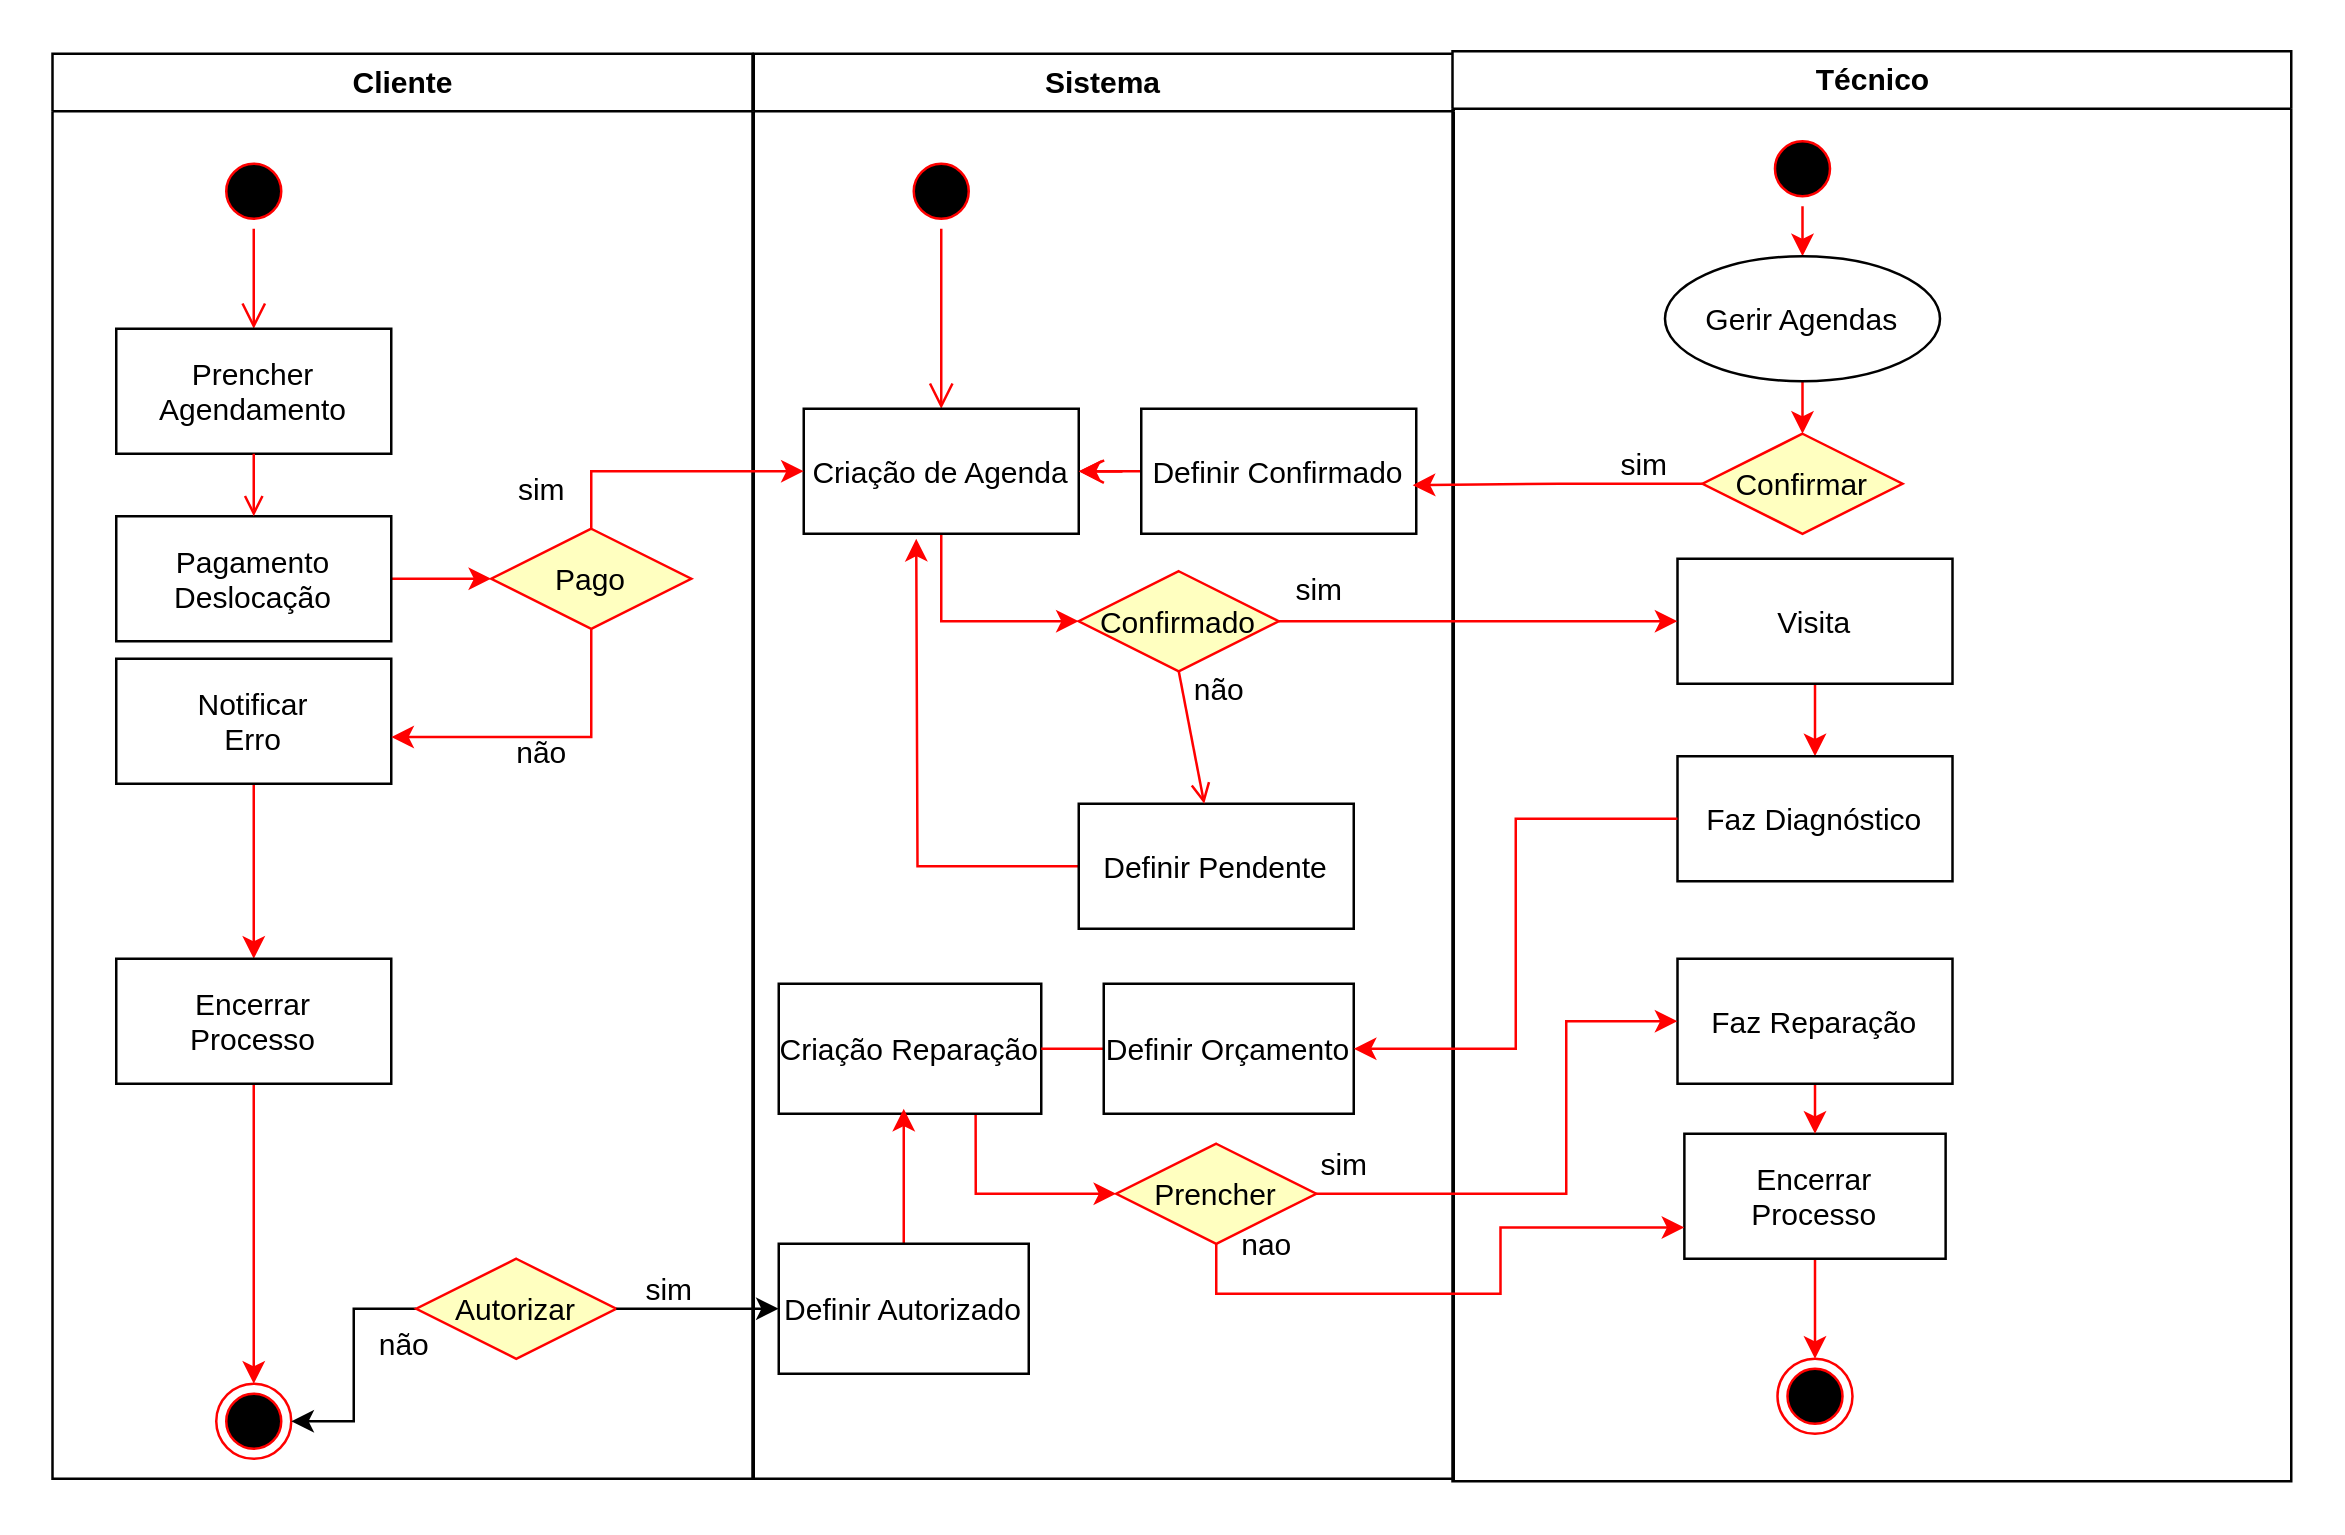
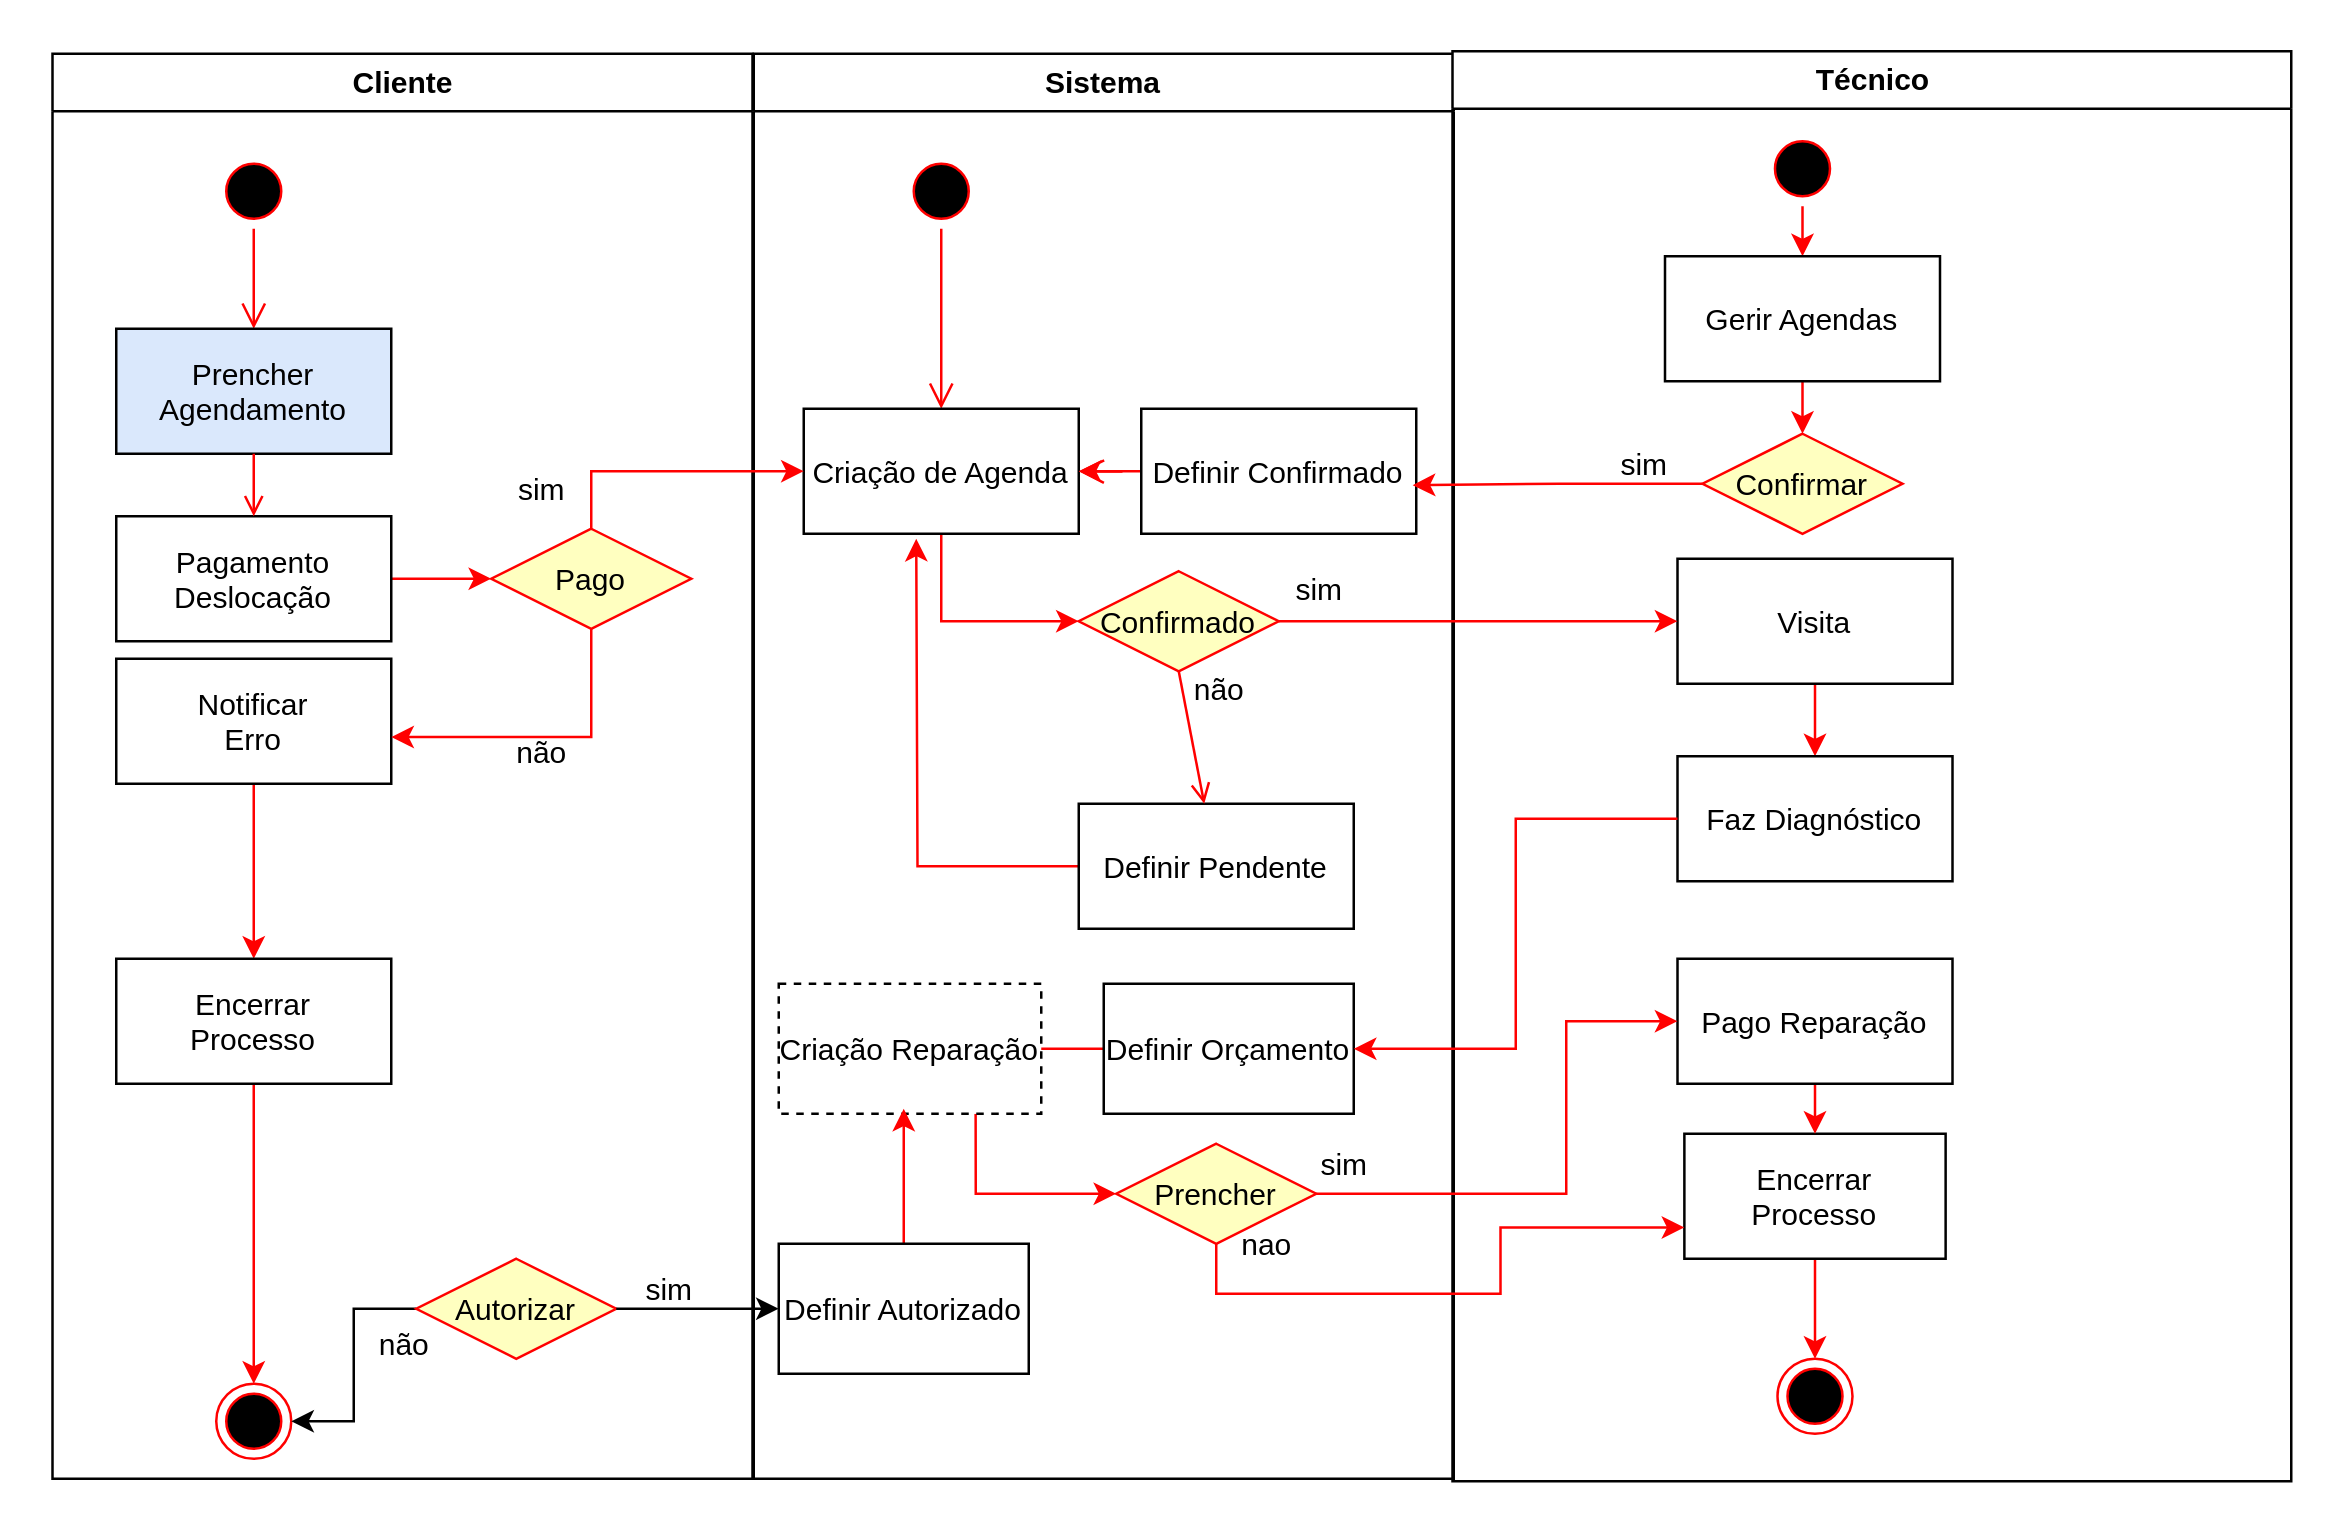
(1803, 319) -> (1803, 319)
(254, 391) -> (254, 391)
(1814, 1023) -> (1814, 1023)
(910, 1049) -> (910, 1049)
